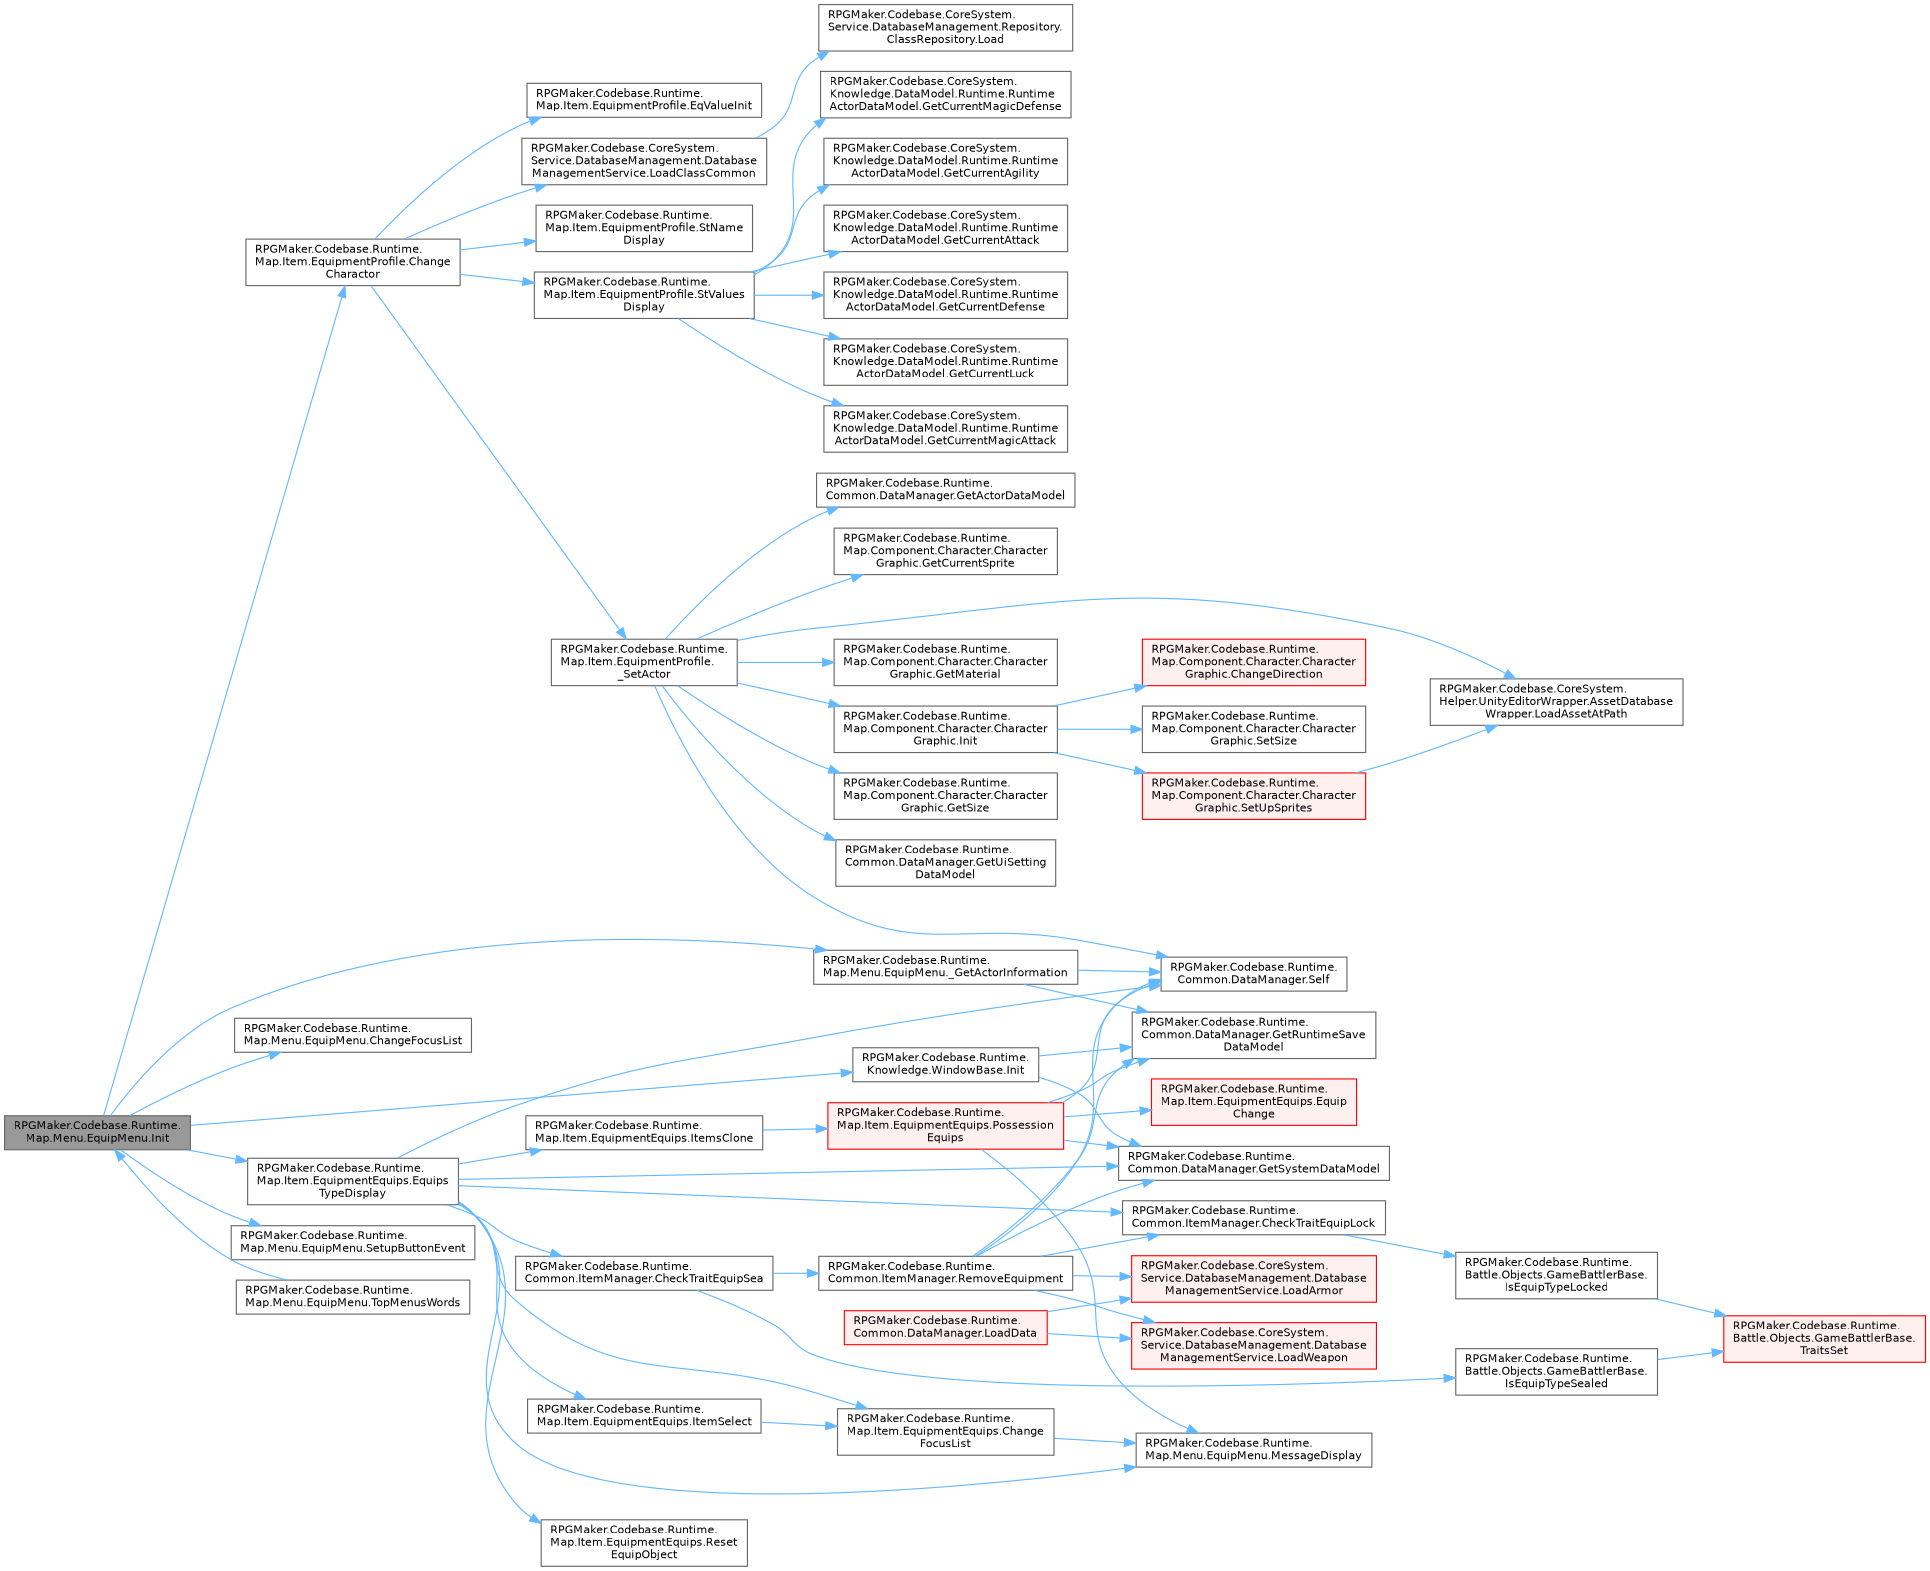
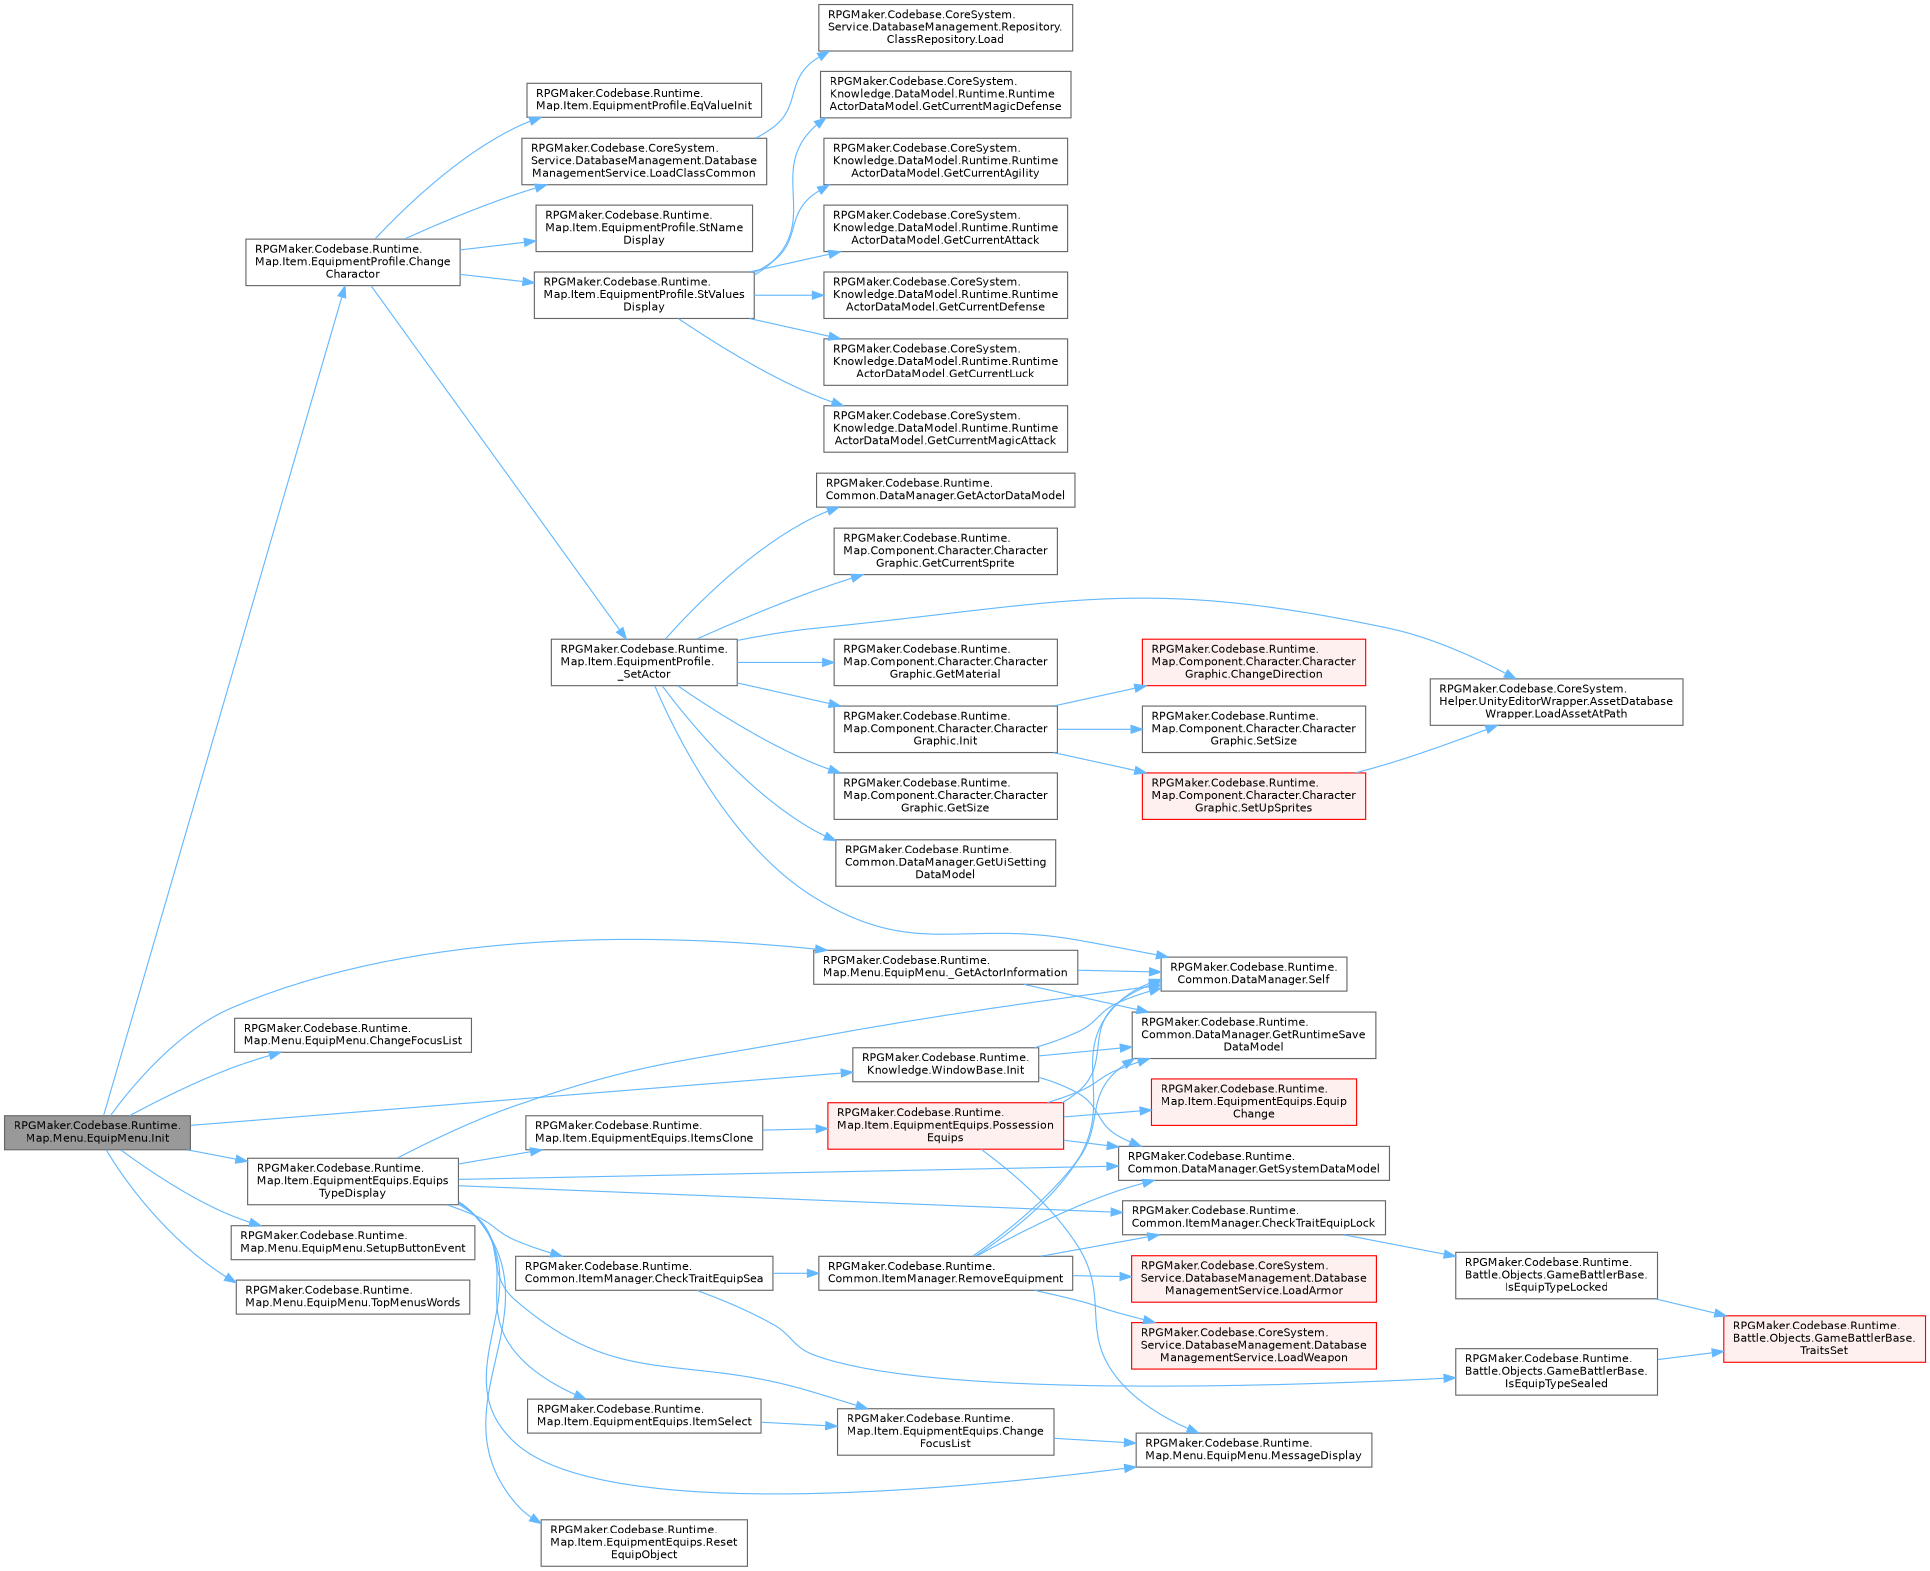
none -> (1093, 1022)
(195, 1234) -> (159, 1220)
(946, 1328) -> none
